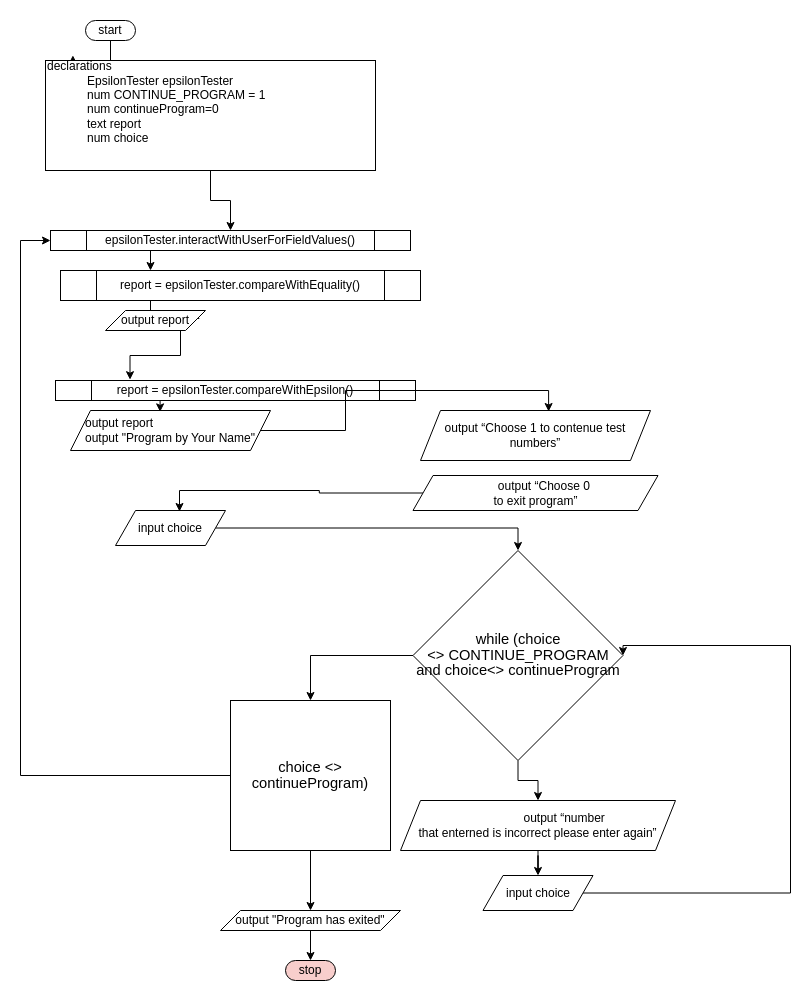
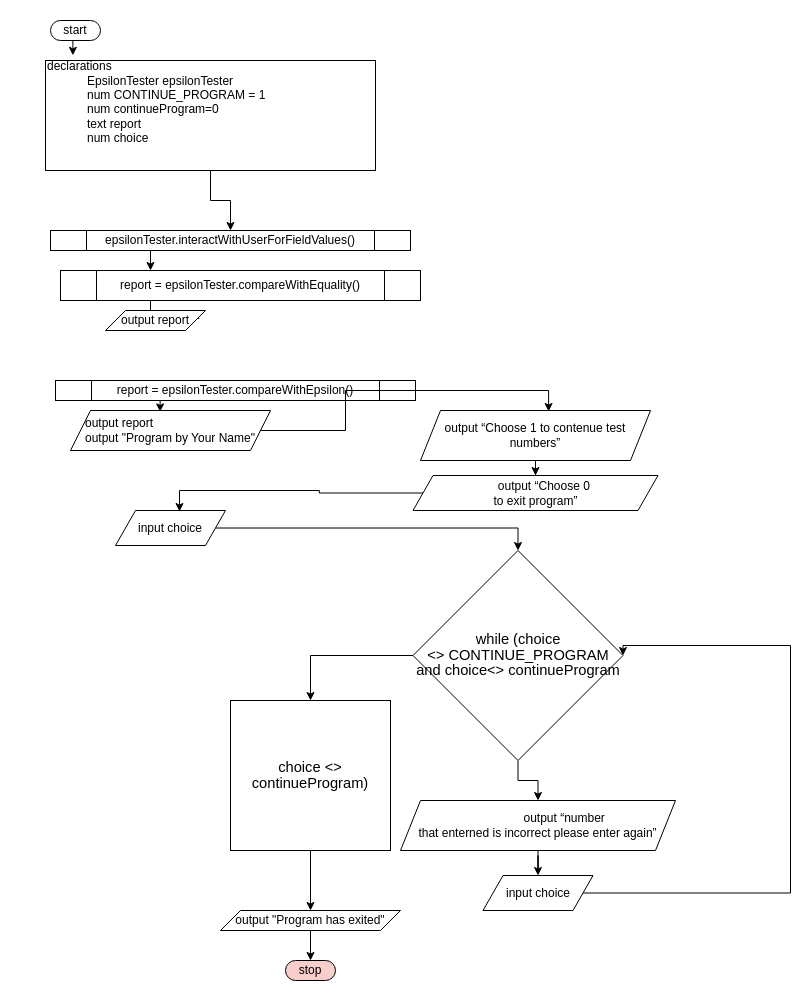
(111, 31) -> (76, 31)
(159, 356) -> none
none -> (536, 460)
(21, 602) -> none
